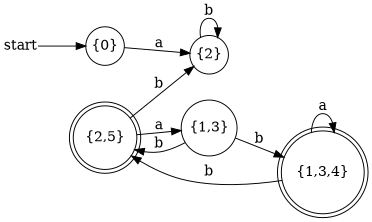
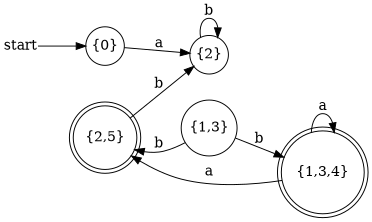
(154, 133) -> none
(209, 172) -> (209, 172)
